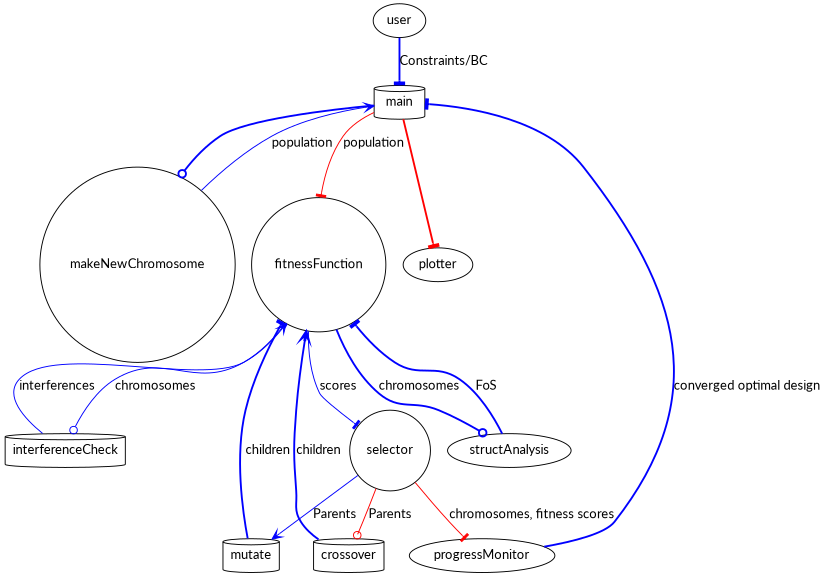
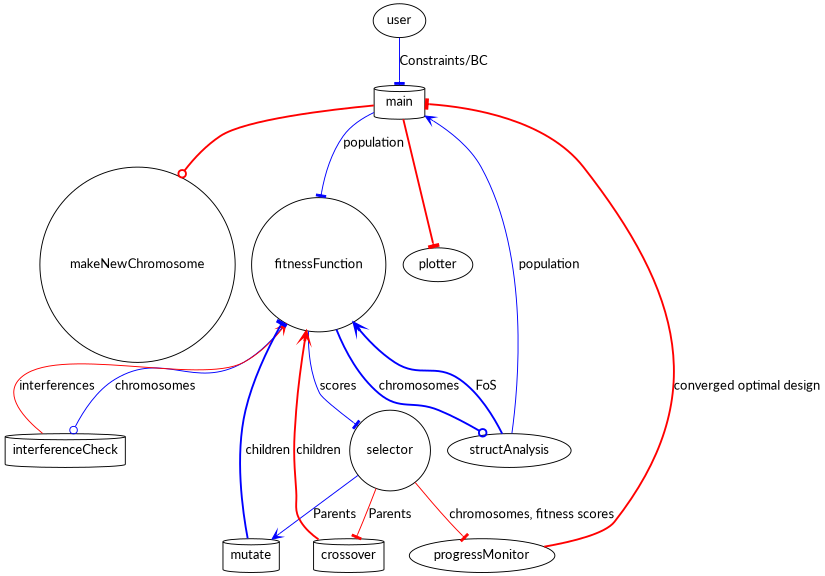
(399, 59) -> (399, 59)
(271, 120) -> (271, 120)
(276, 134) -> (512, 264)
(337, 145) -> (337, 145)
(659, 294) -> (659, 294)
(122, 366) -> (122, 366)
(436, 371) -> (436, 371)
(294, 444) -> (294, 444)
(367, 511) -> (367, 511)
